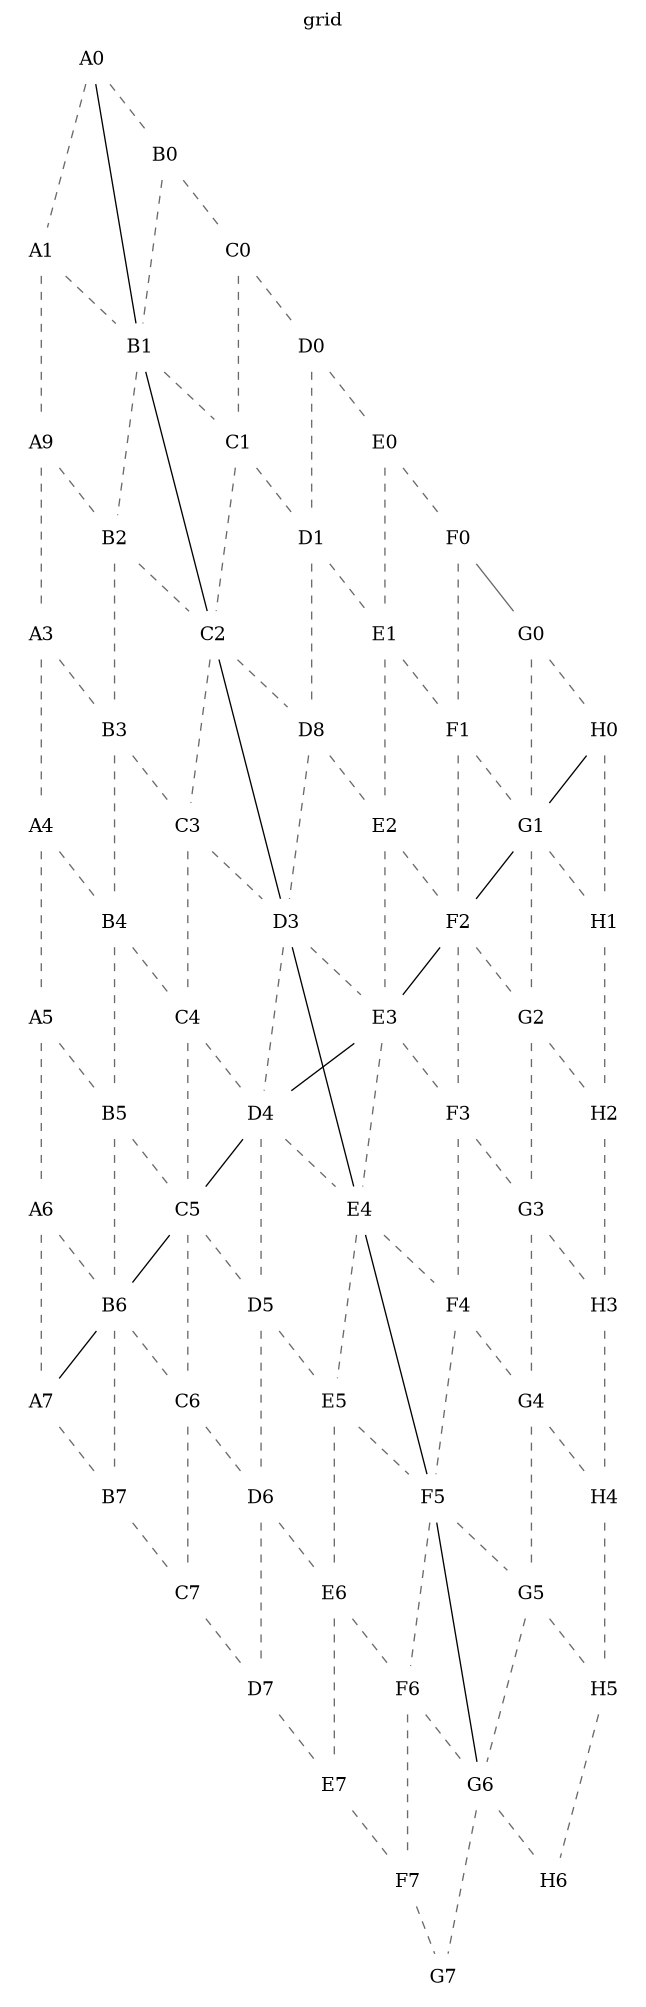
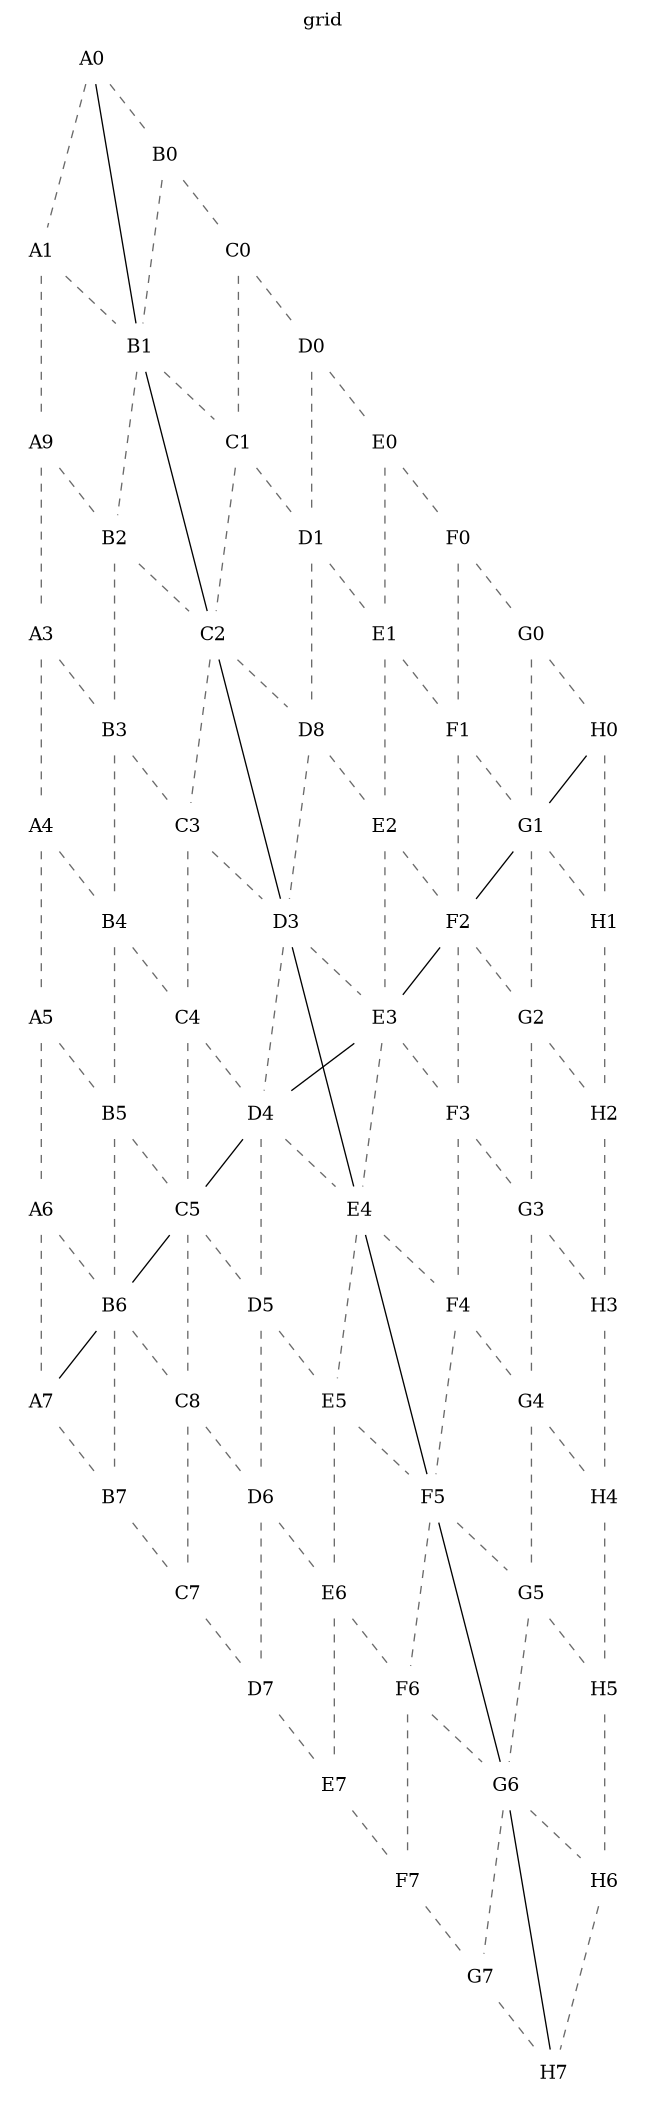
(495, 588) -> (495, 588)
(188, 1403) -> (188, 1403)
none -> (554, 2074)
